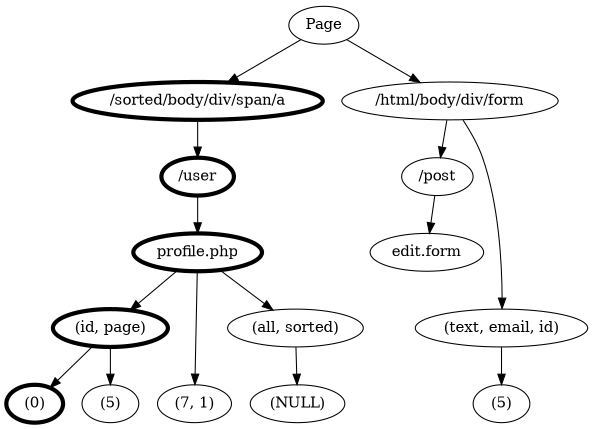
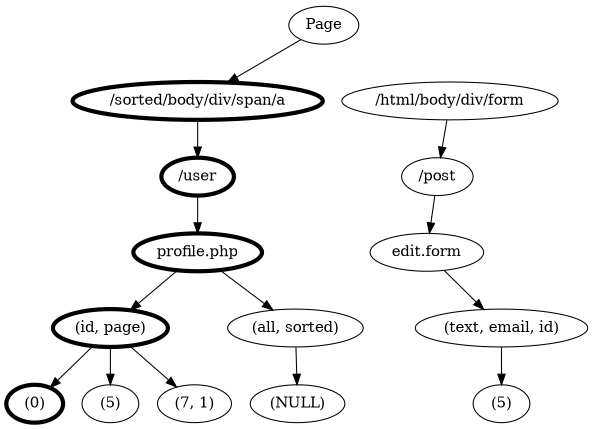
(379, 58) -> none
(495, 206) -> (460, 286)
(196, 323) -> (149, 363)
